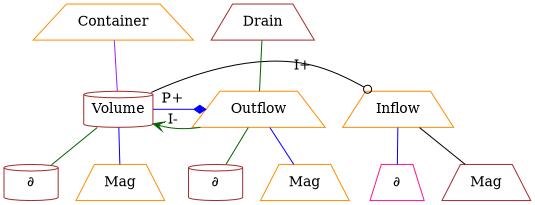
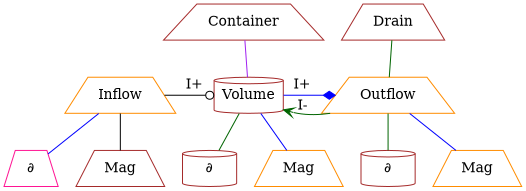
(113, 22) -> (244, 22)
(252, 63) -> (185, 95)
(173, 99) -> (302, 85)
